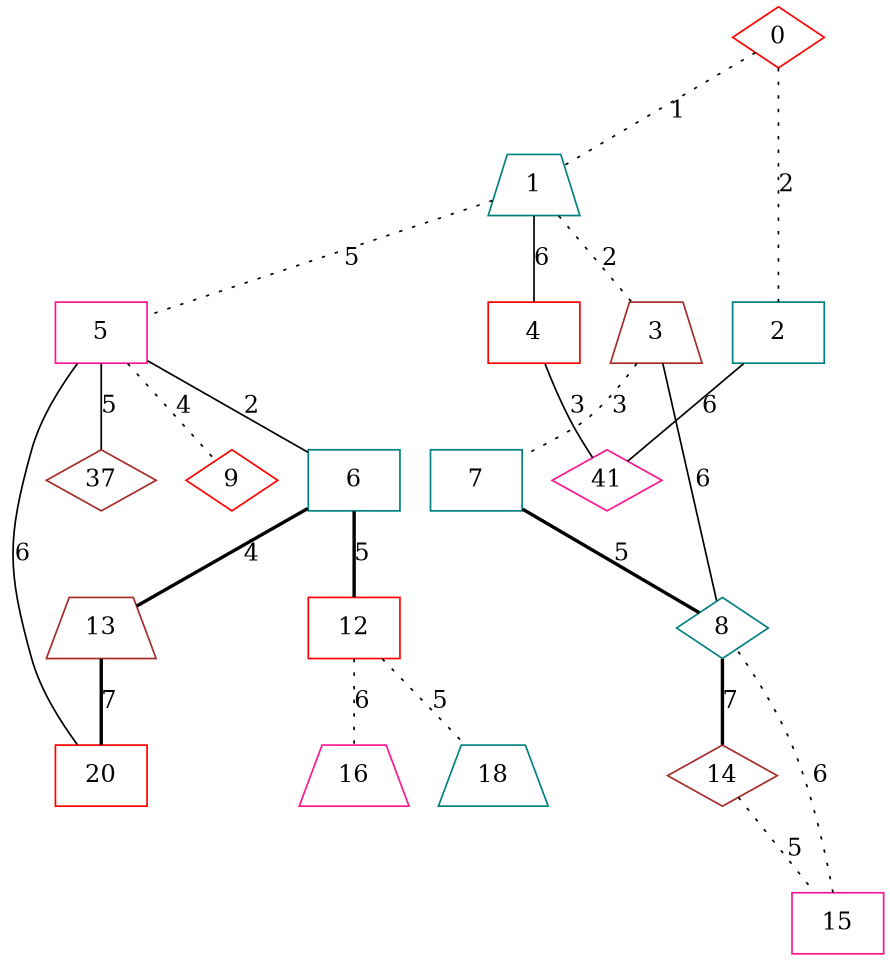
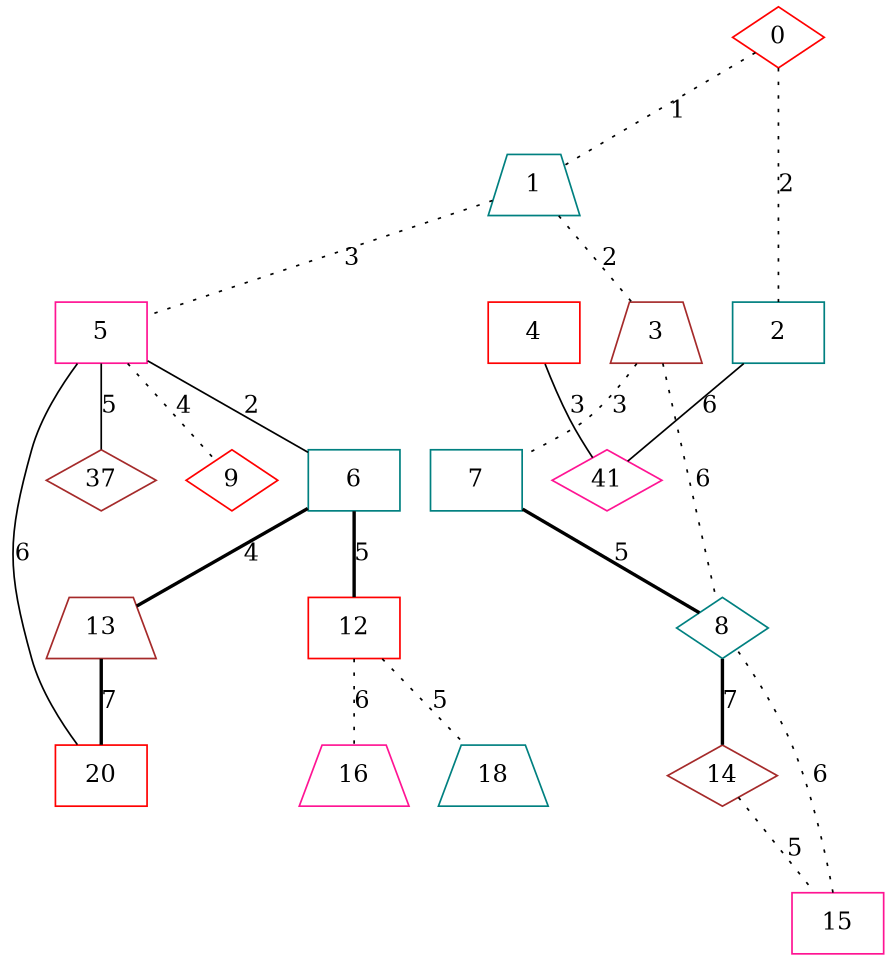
(352, 259) -> (352, 259)
(534, 259) -> none
(690, 482) -> (690, 482)
